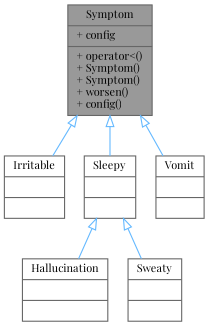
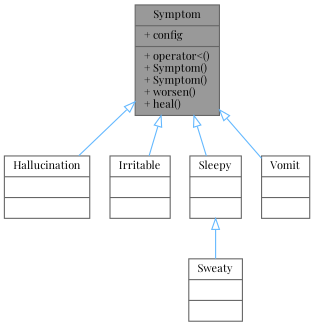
(100, 105) -> (163, 105)
(85, 244) -> (103, 133)
